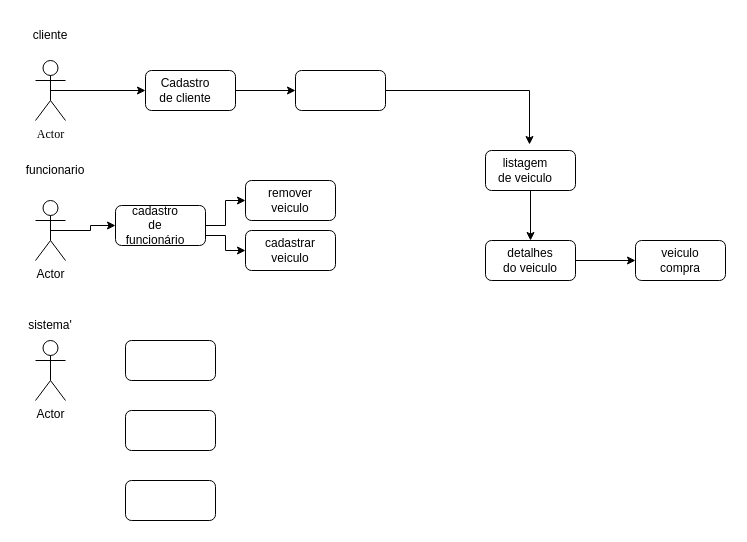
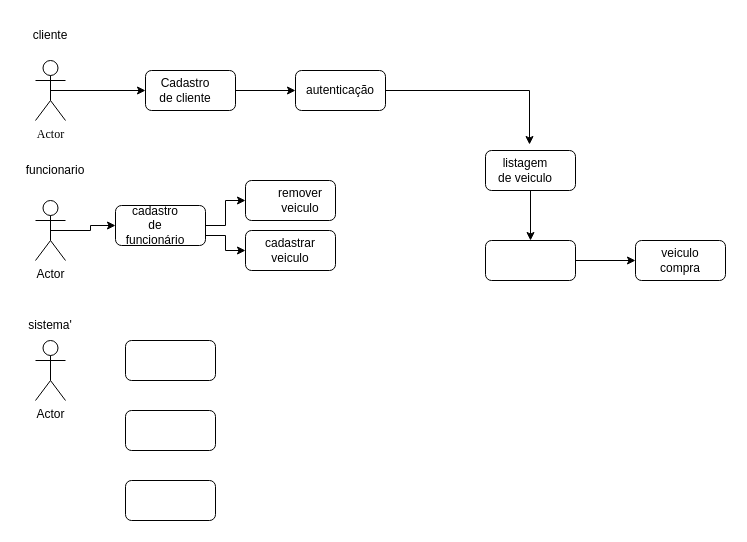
none -> (341, 91)
(291, 201) -> (301, 201)
(531, 261) -> none
